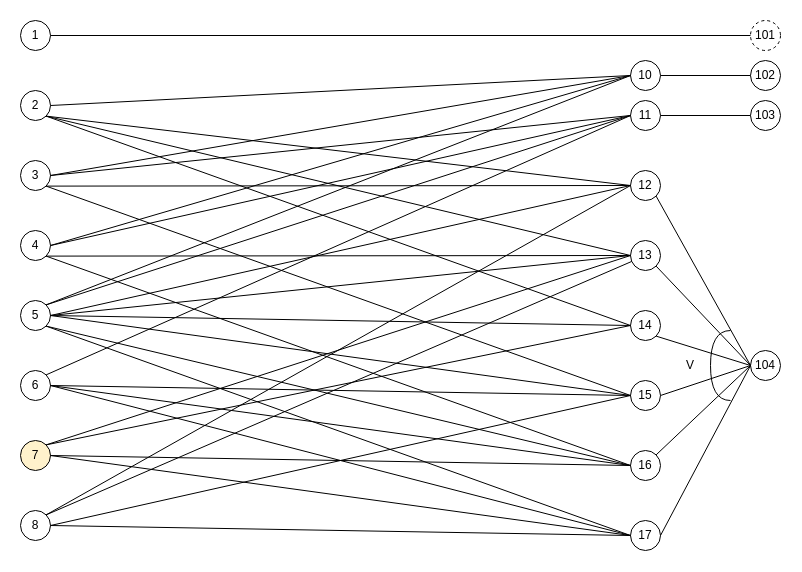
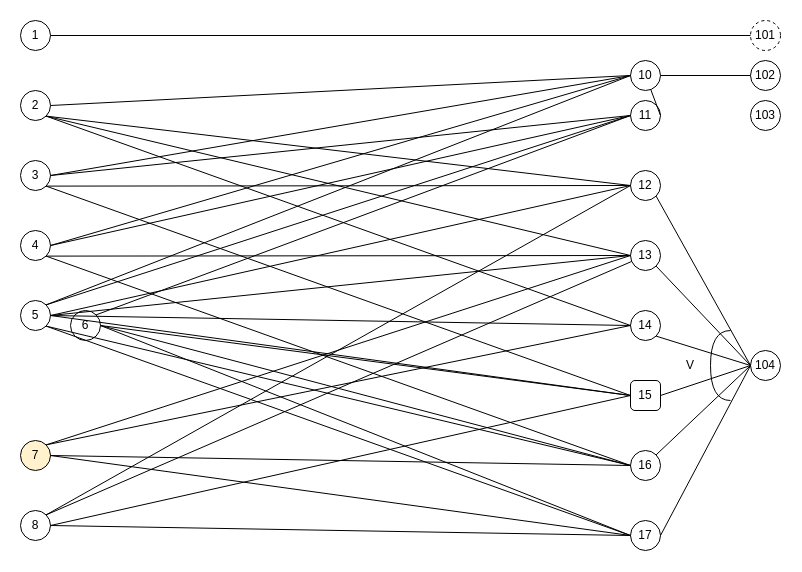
(706, 116) -> (656, 103)
(36, 386) -> (86, 326)
(646, 396) -> (646, 396)
